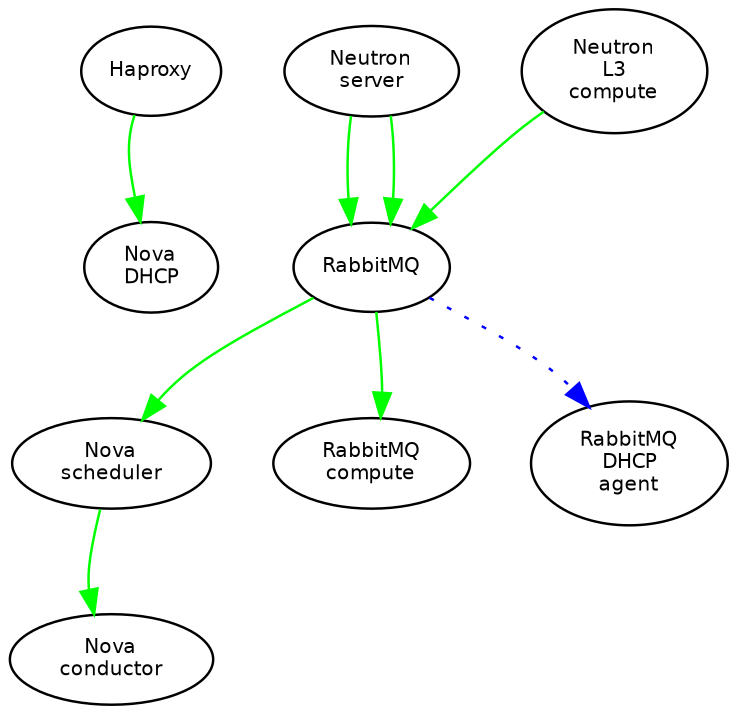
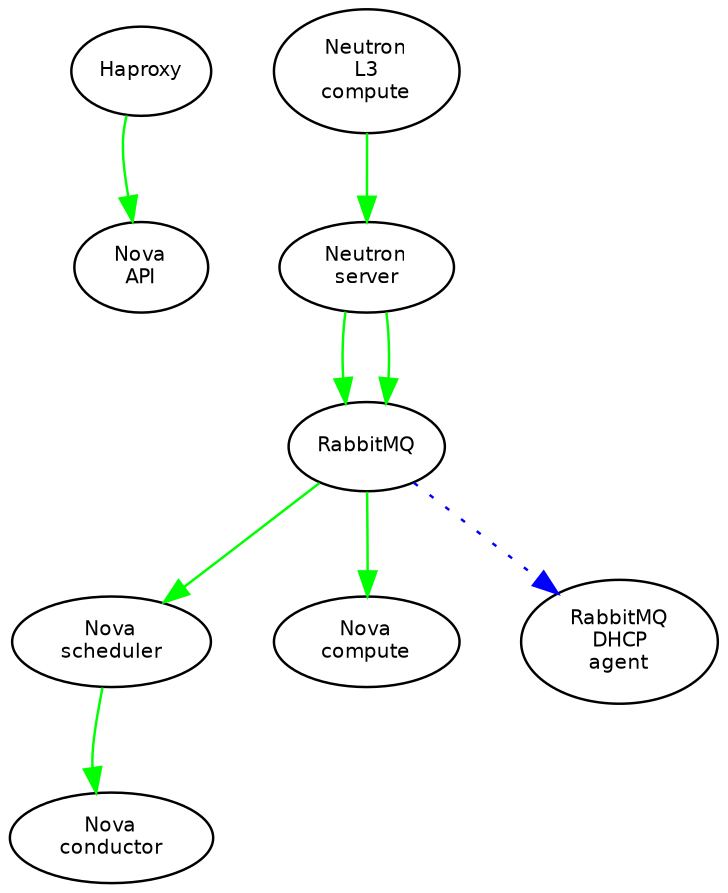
(485, 159) -> (367, 165)
(151, 267) -> (141, 267)
(372, 463) -> (367, 642)
